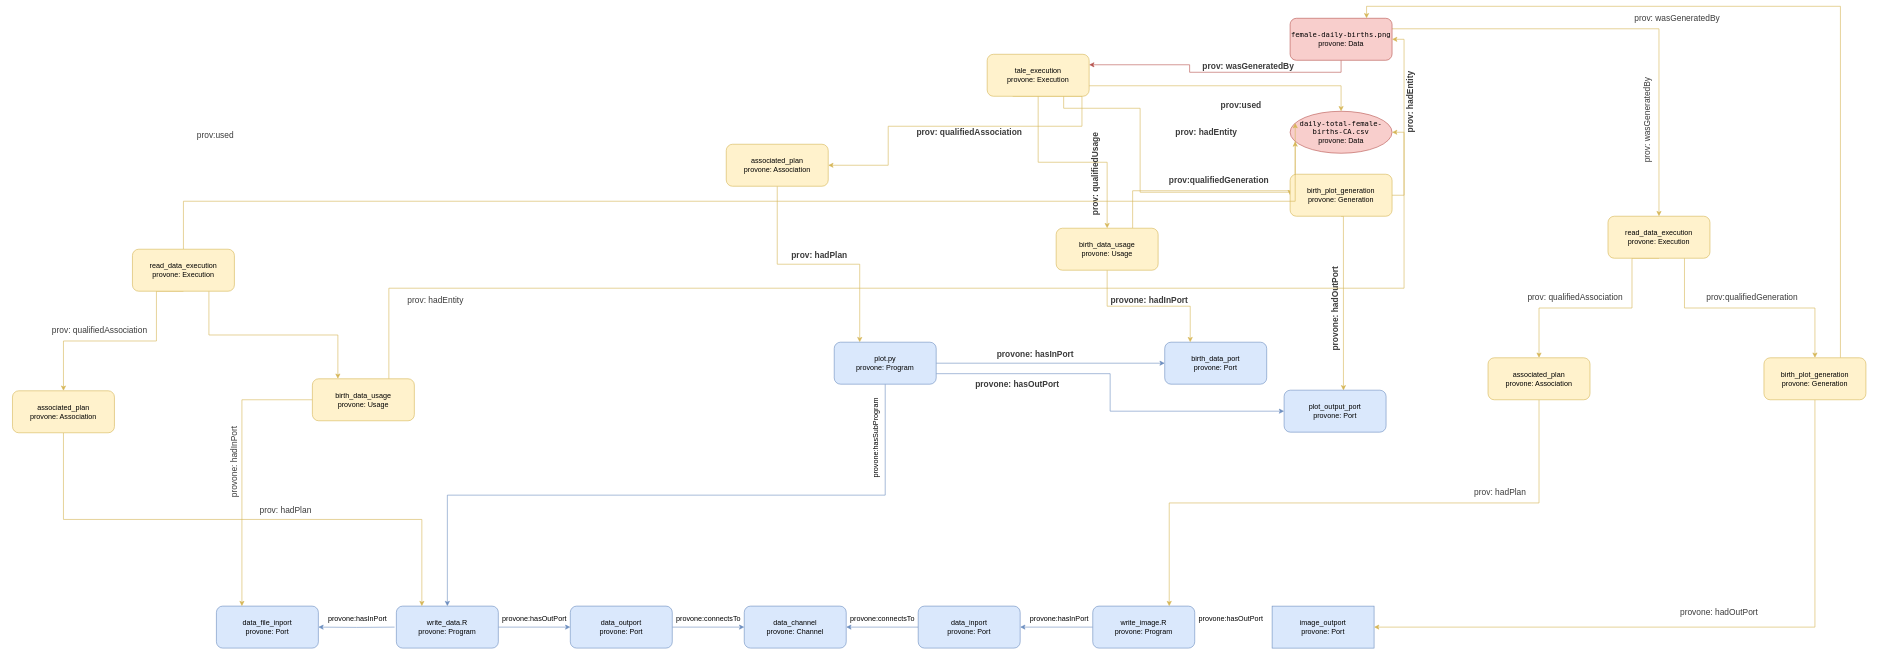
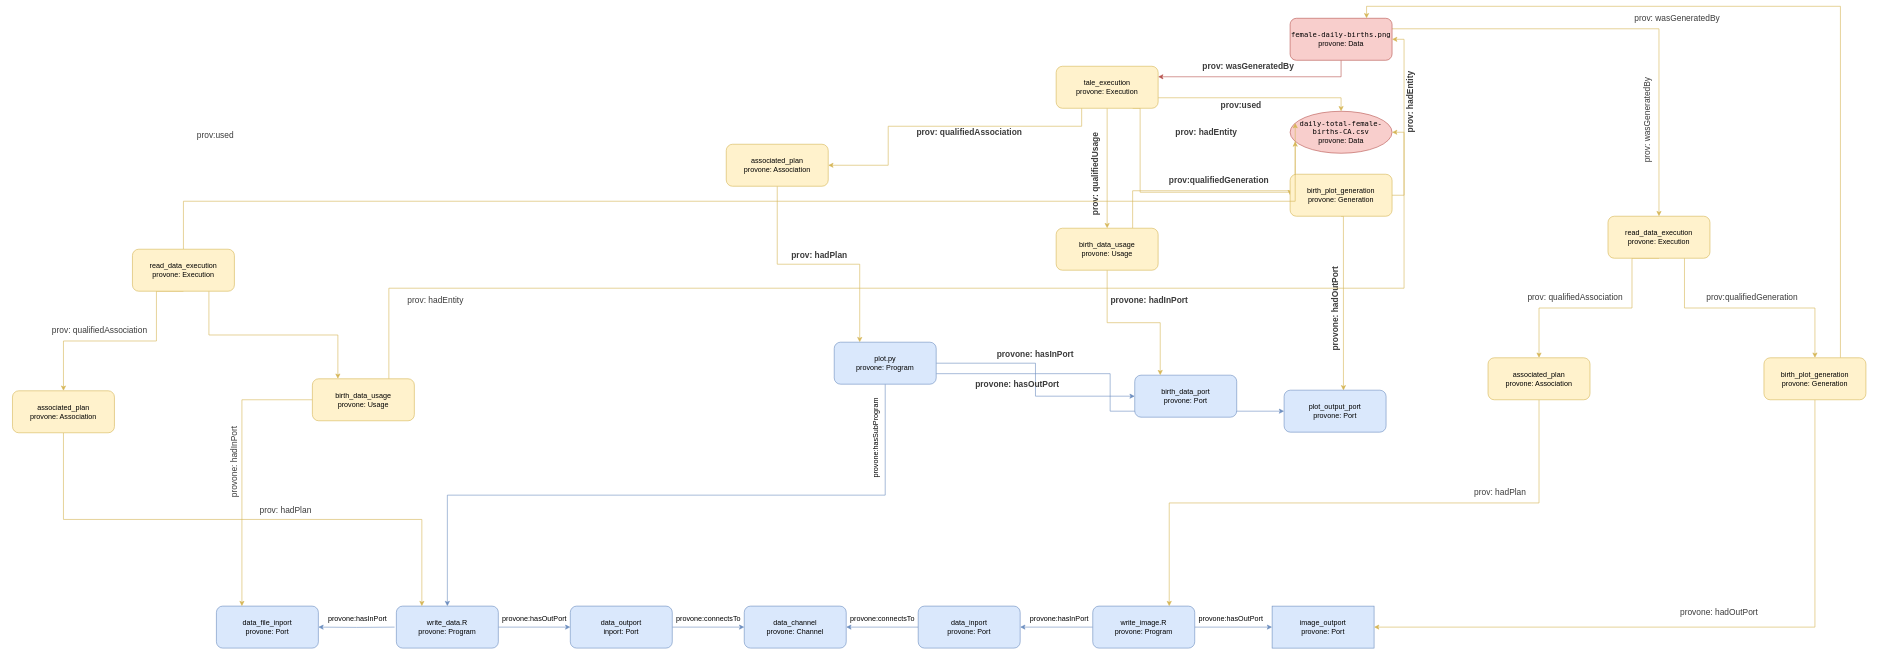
(1038, 75) -> (1107, 87)
(1216, 363) -> (1186, 396)
(621, 627) -> (621, 627)
none -> (1266, 627)
